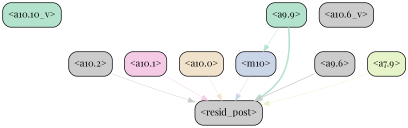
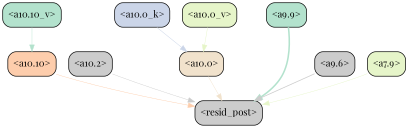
none -> (142, 15)
none -> (210, 15)
(346, 15) -> none
none -> (32, 64)
(146, 64) -> none
(256, 64) -> none
